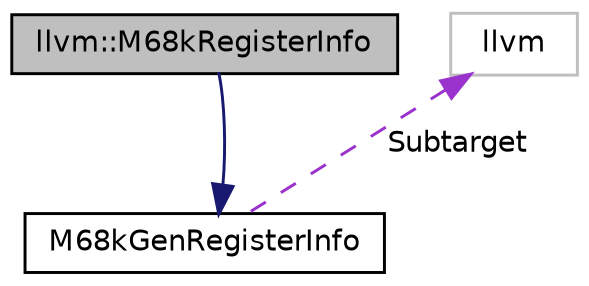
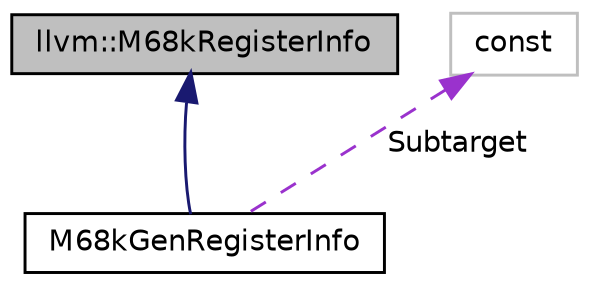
(514, 44) -> (514, 44)
(224, 129) -> (185, 159)
